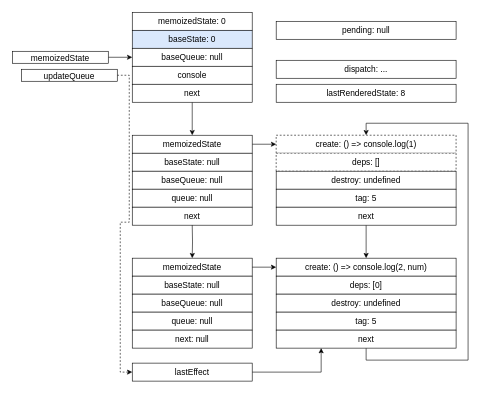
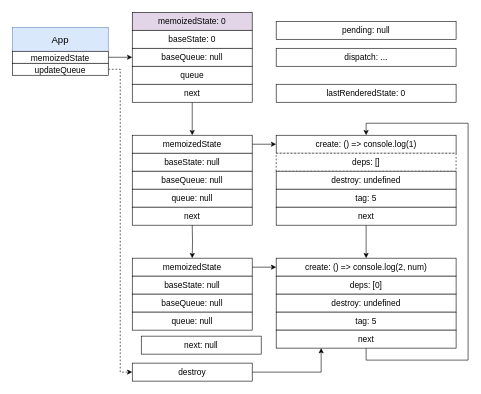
(192, 21) -> (192, 21)
none -> (60, 39)
(192, 39) -> (192, 39)
(366, 69) -> (366, 57)
(69, 75) -> (60, 69)
(192, 75) -> (192, 75)
(366, 93) -> (366, 93)
(366, 144) -> (366, 144)
(192, 339) -> (201, 345)
(192, 372) -> (192, 372)
